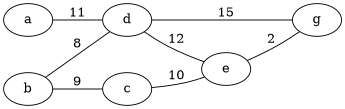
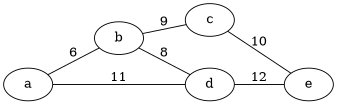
(317, 20) -> none
none -> (74, 61)
